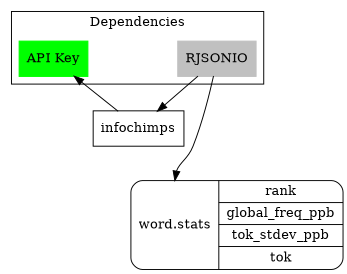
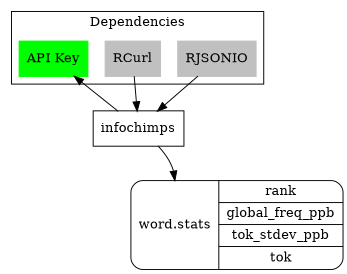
none -> (133, 59)
(200, 126) -> (167, 158)
